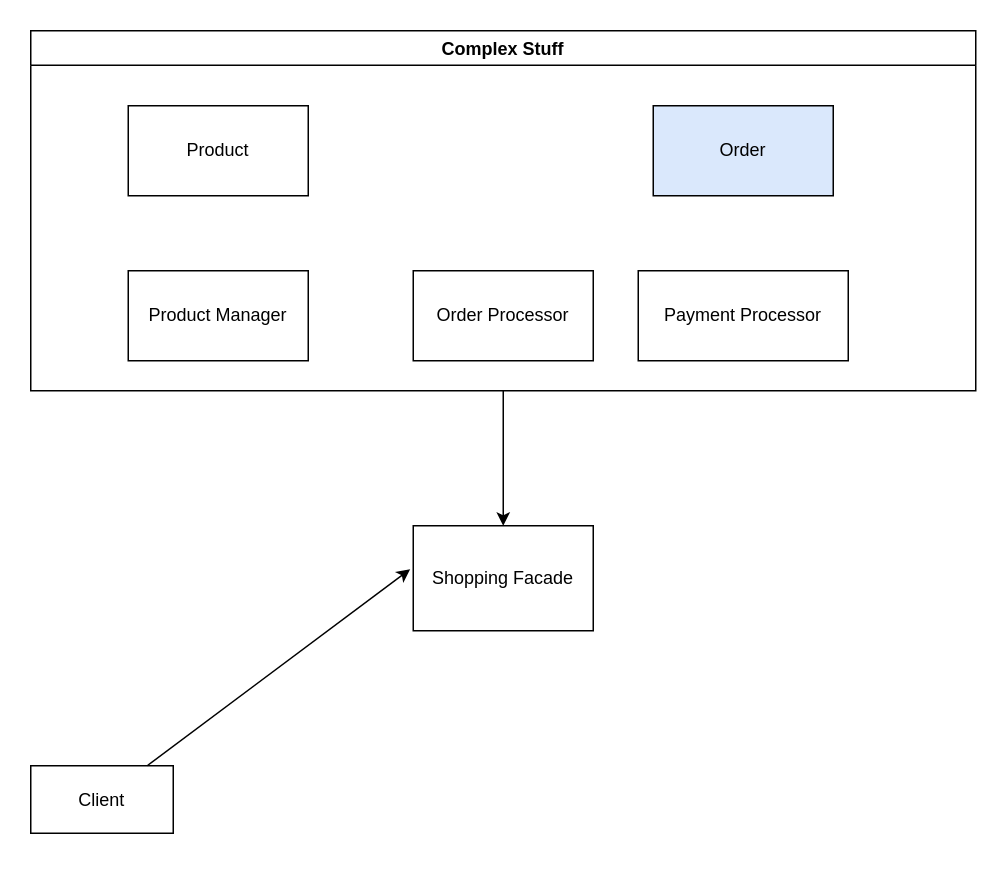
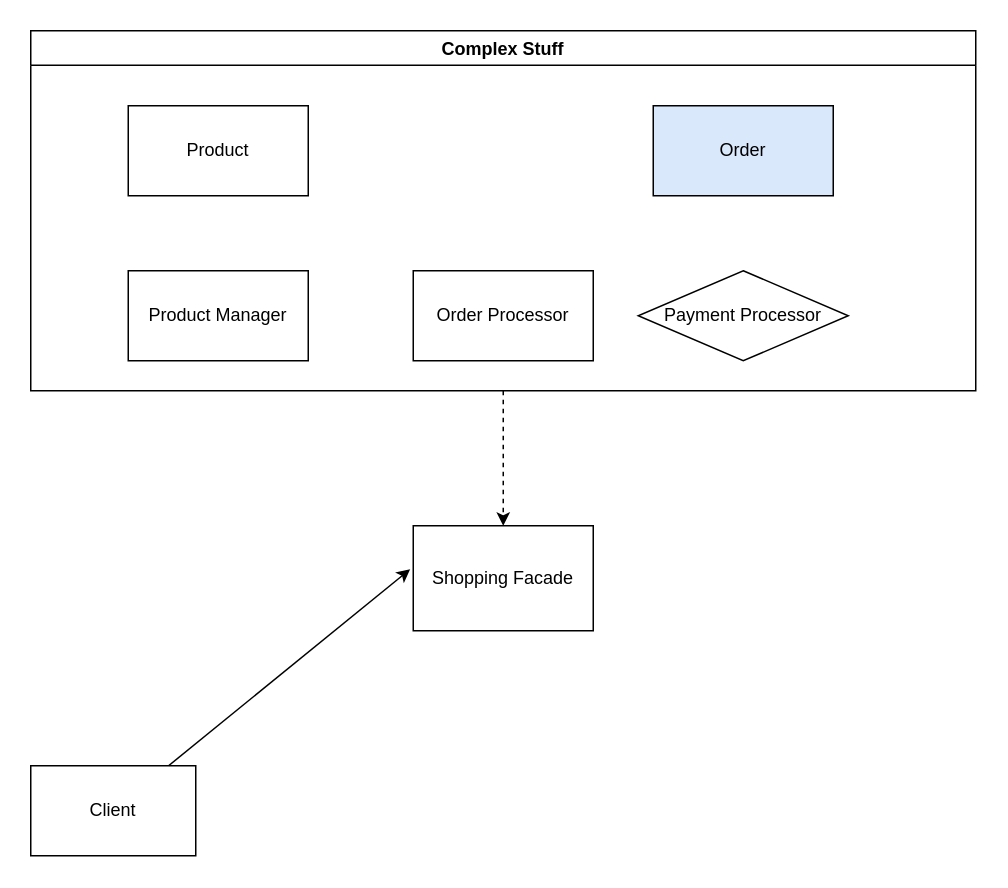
(743, 316) -> (743, 316)
(503, 454) -> (503, 454)
(102, 800) -> (113, 811)
